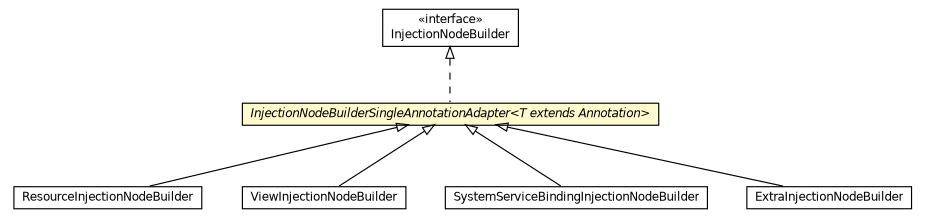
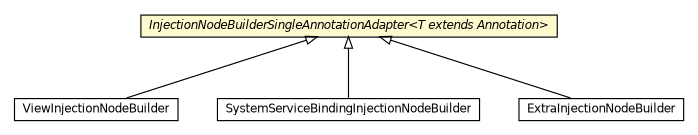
(450, 28) -> none
(108, 197) -> none
